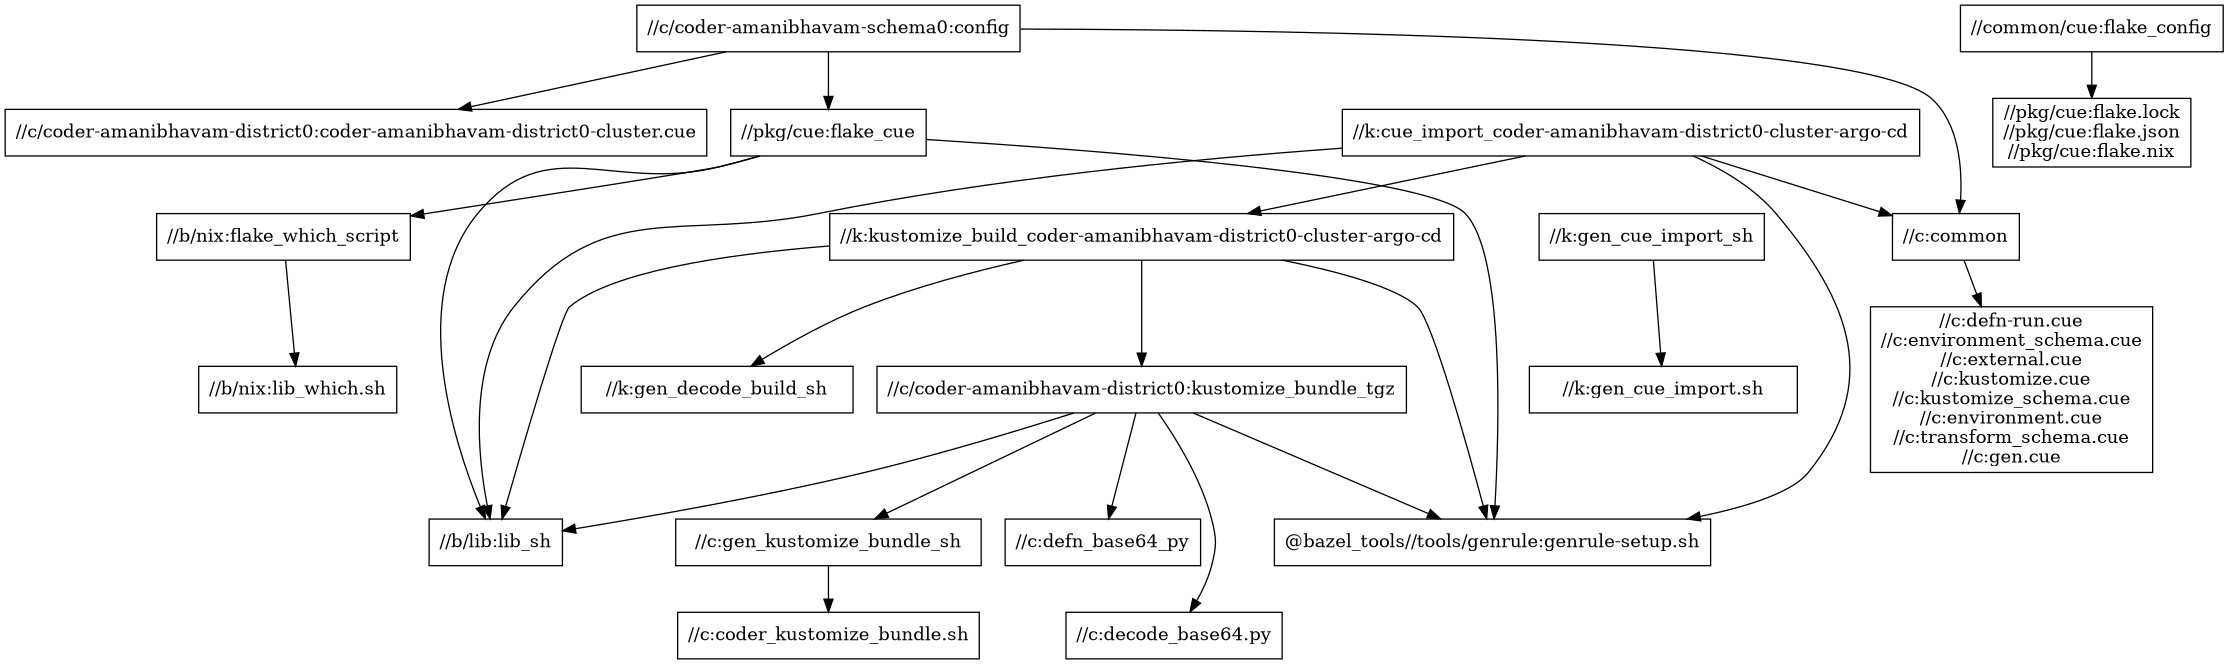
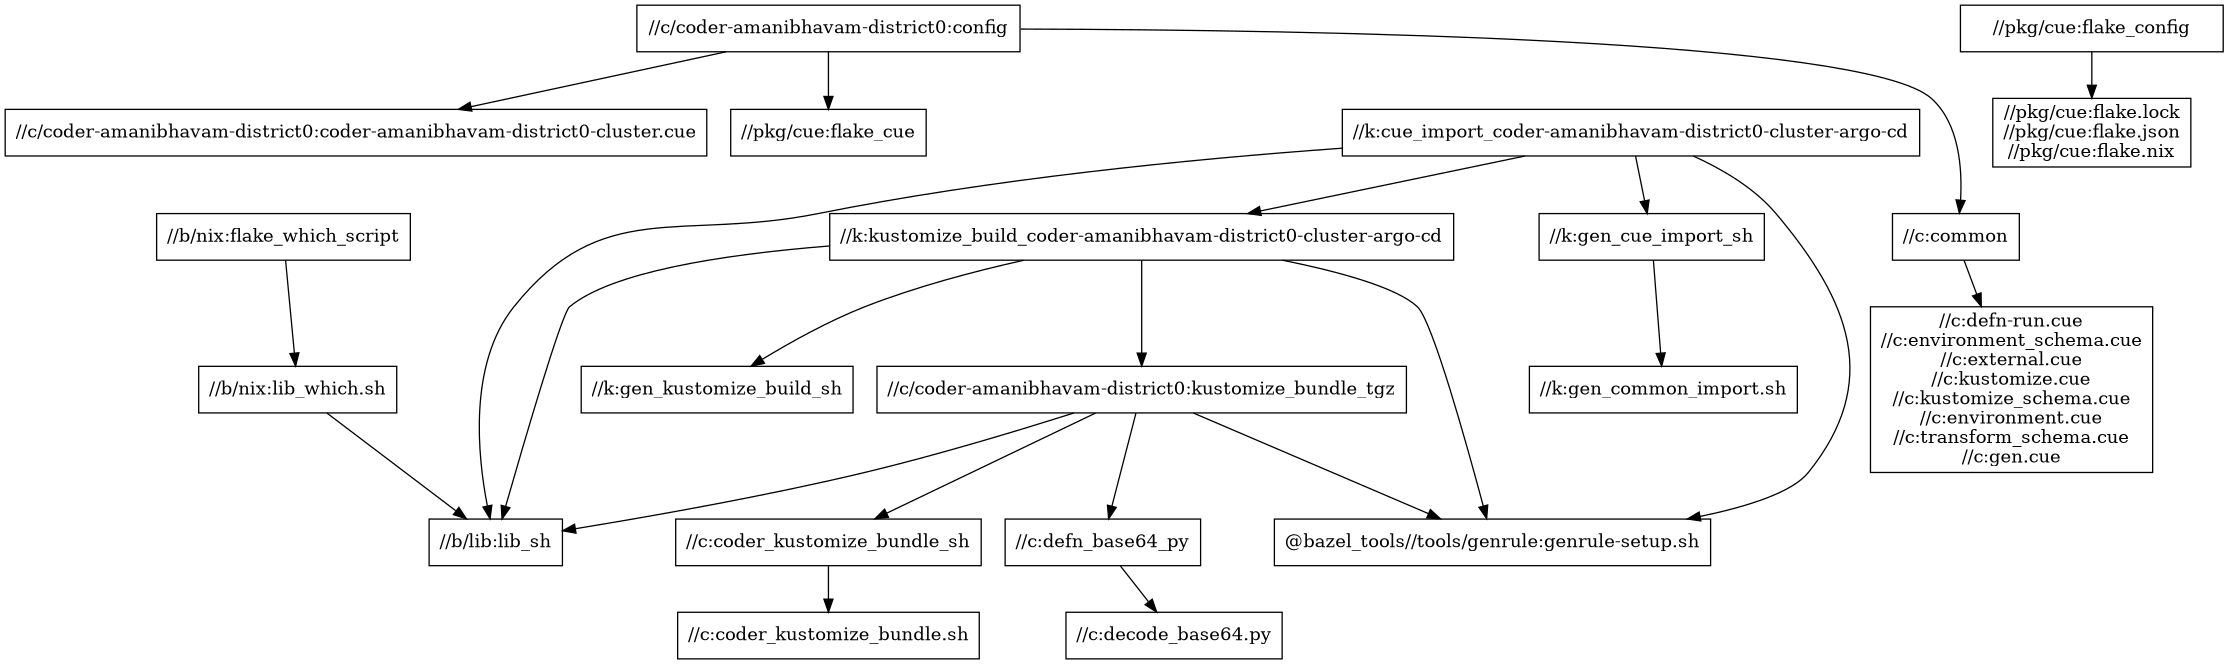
(828, 28) -> (828, 28)
(2092, 28) -> (2092, 28)
(1346, 180) -> none
(1791, 184) -> (1640, 178)
(593, 188) -> none
(475, 217) -> (391, 462)
(717, 390) -> (717, 390)
(1663, 390) -> (1663, 390)
(1207, 503) -> (1134, 584)
(828, 542) -> (828, 542)
